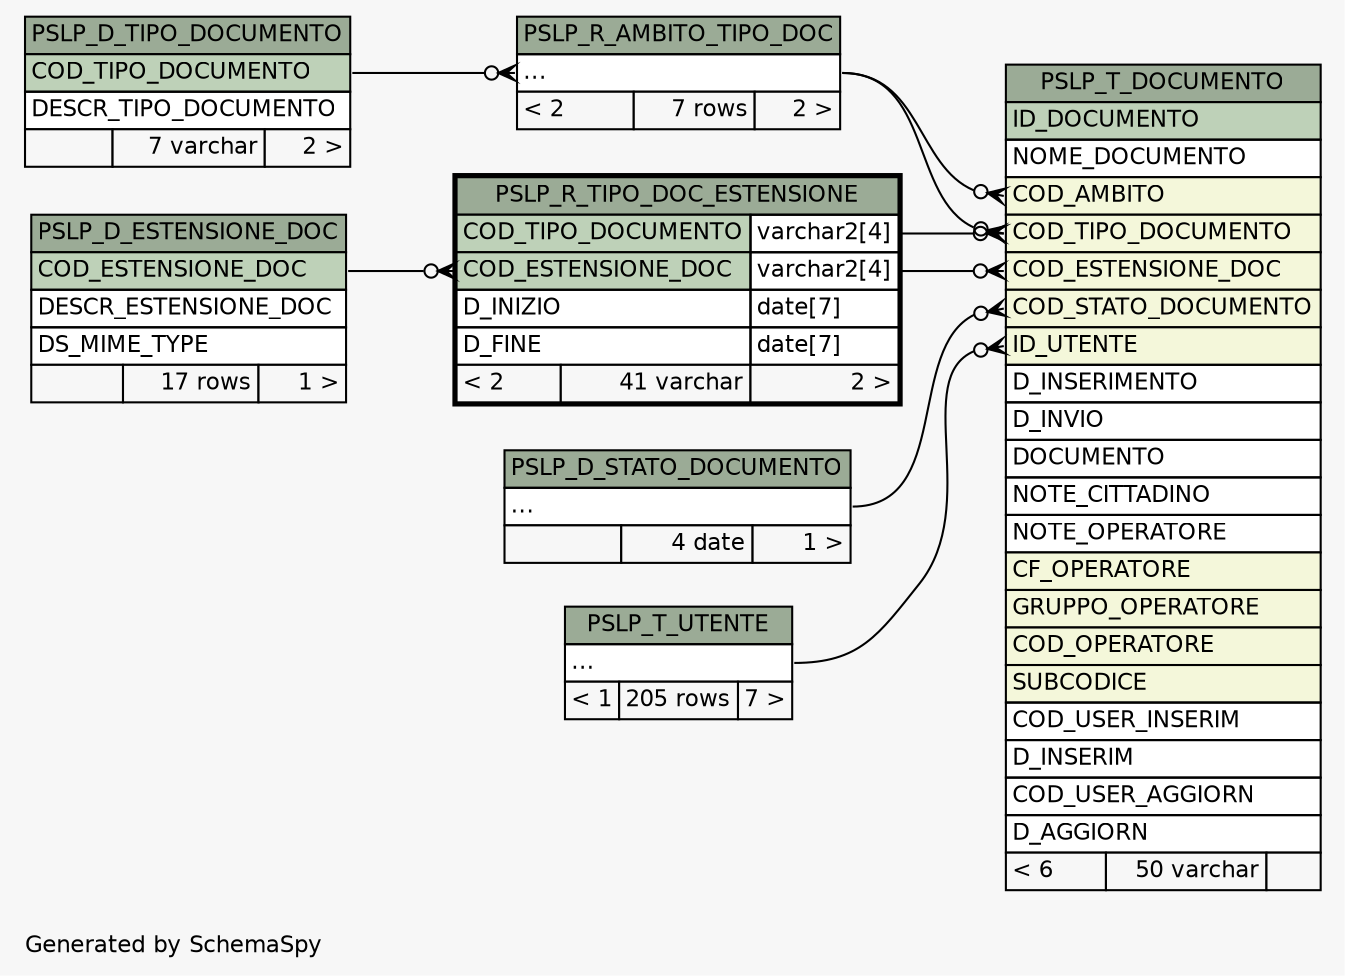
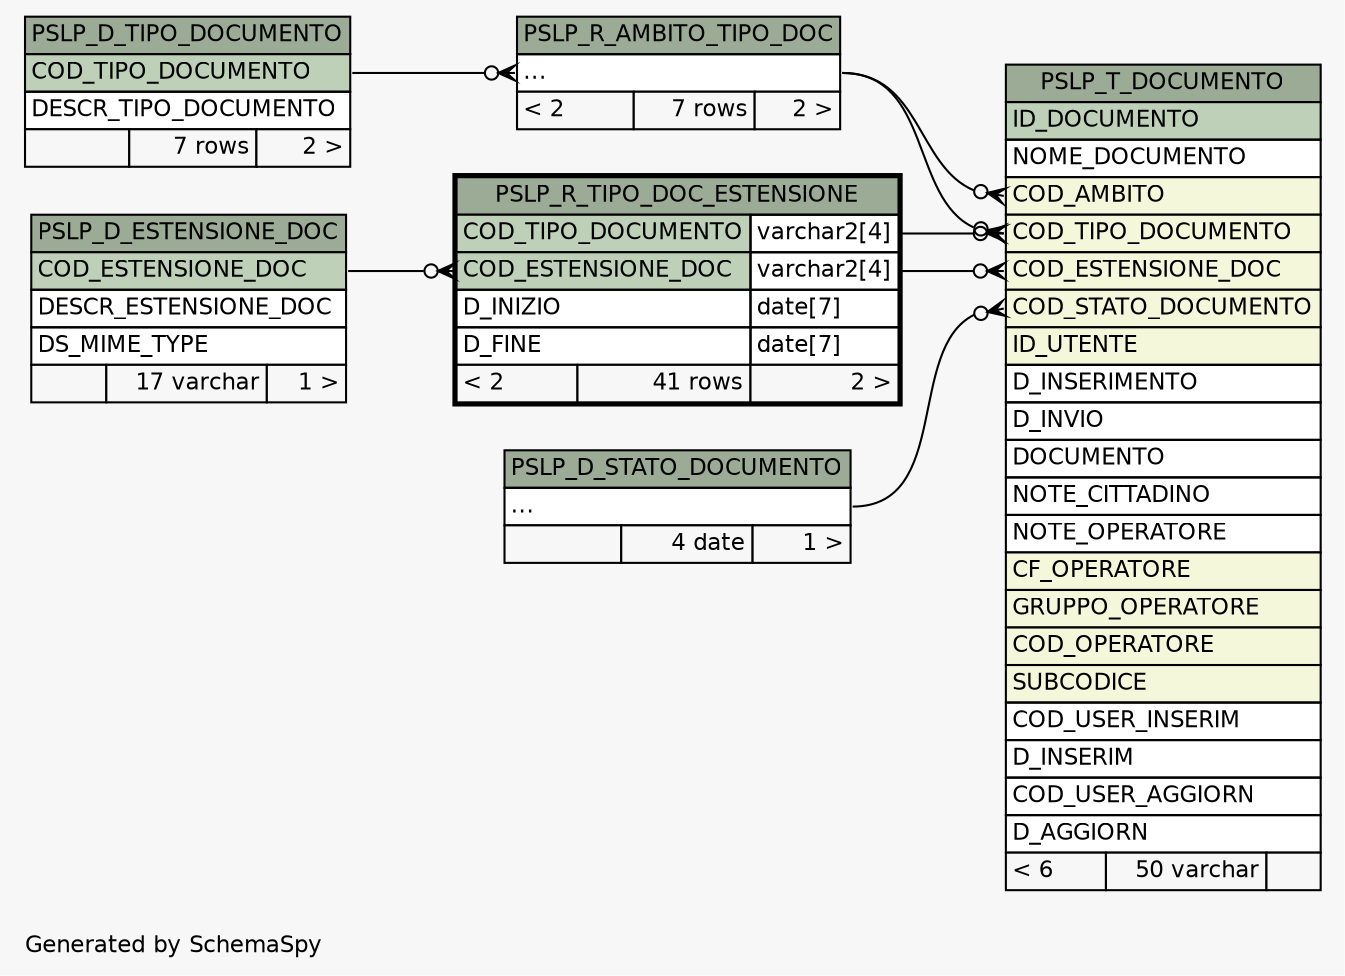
(203, 147) -> (212, 147)
(206, 383) -> (198, 383)
(682, 383) -> (698, 383)
(678, 663) -> none
